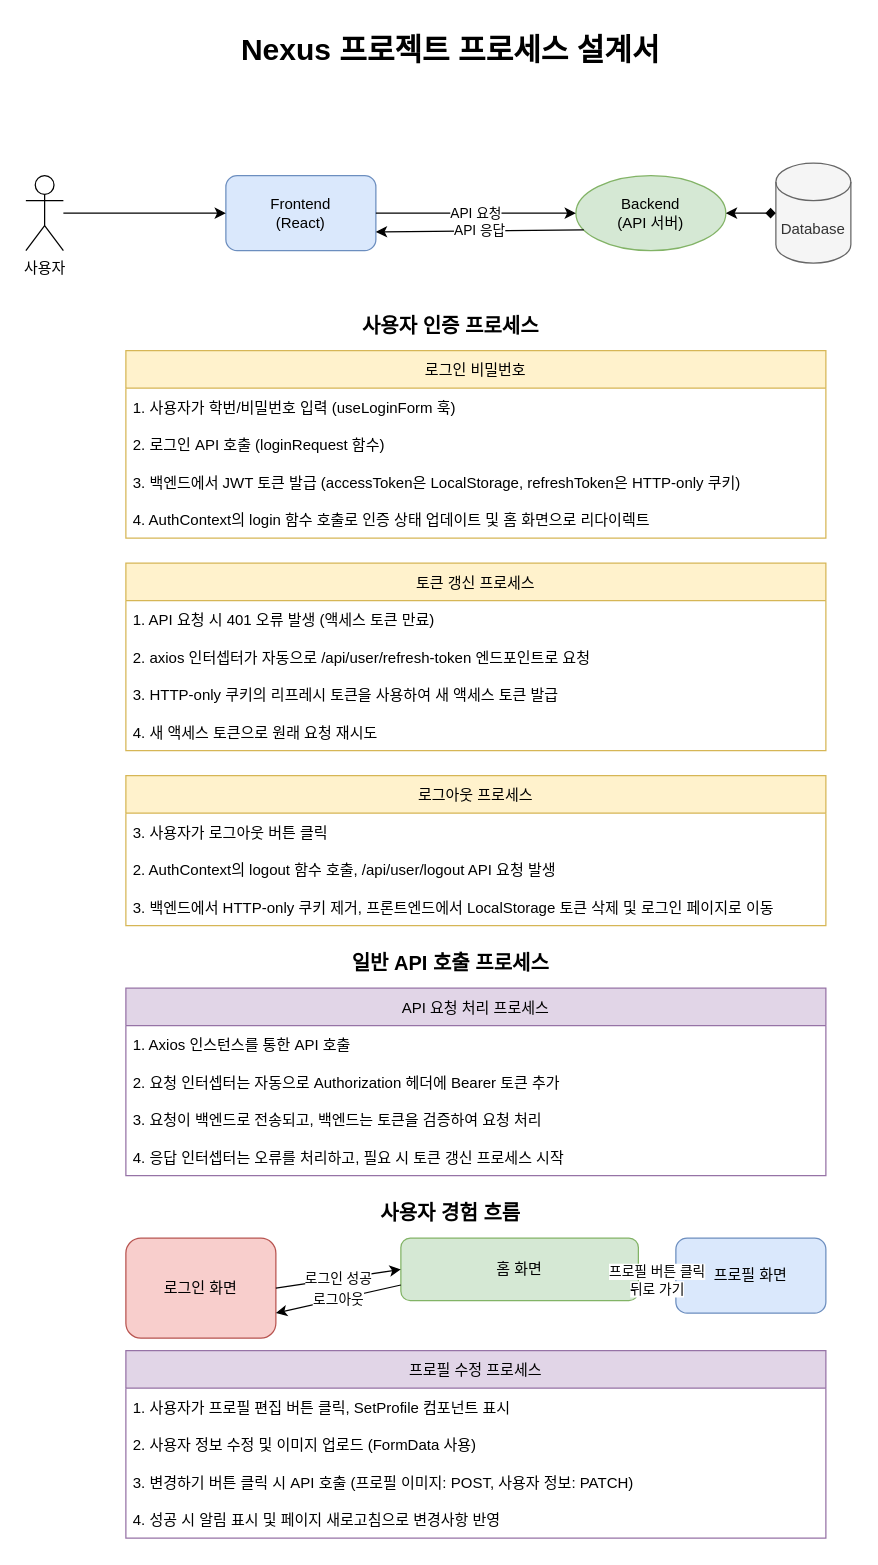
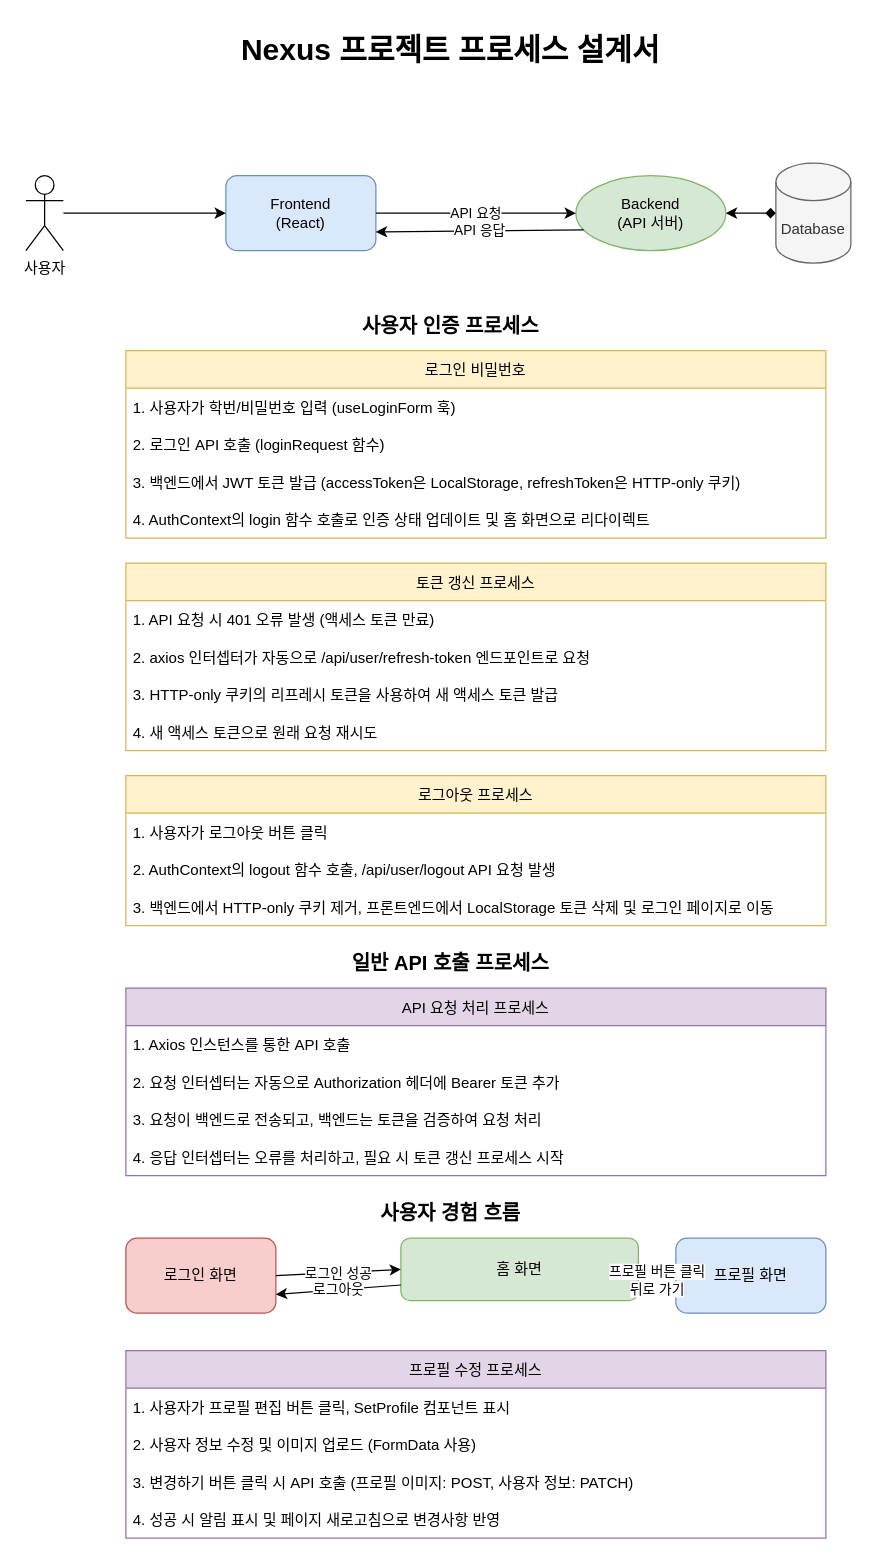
(238, 833) -> (238, 833)
(201, 1288) -> (201, 1276)
